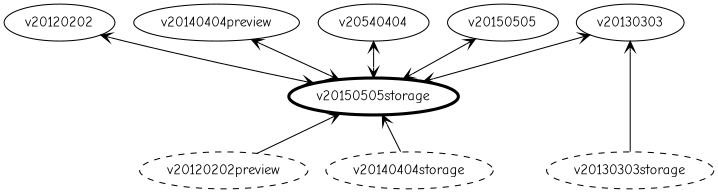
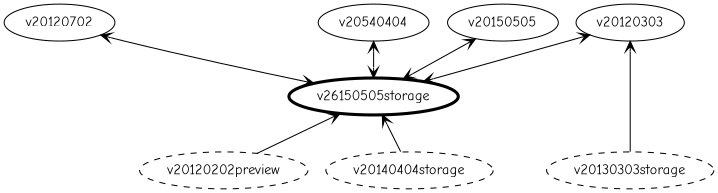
(60, 23) -> (60, 23)
(217, 23) -> none
(630, 23) -> (630, 23)
(374, 96) -> (374, 96)
